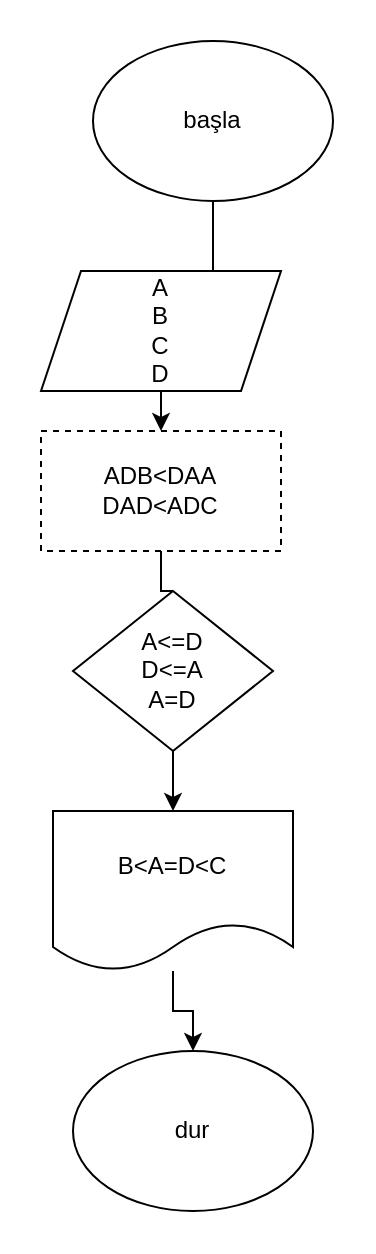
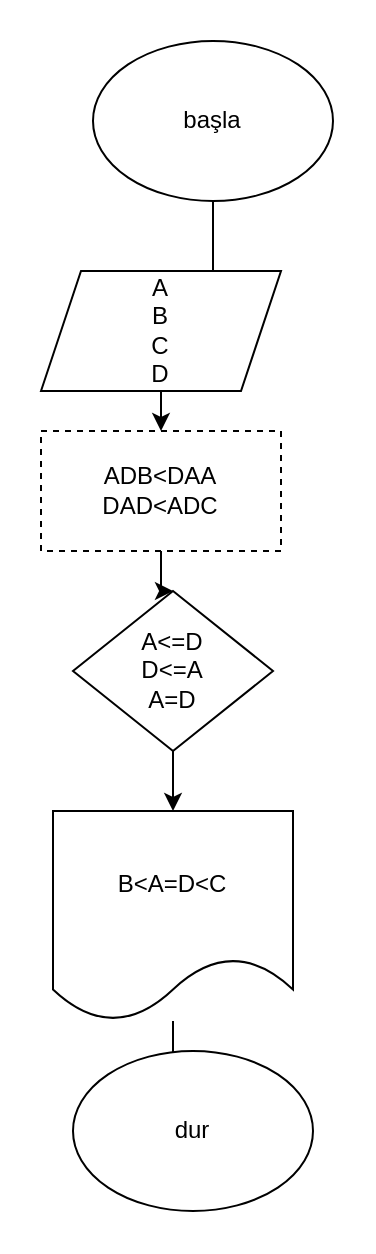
(161, 591) -> (161, 587)
(173, 891) -> (173, 916)
